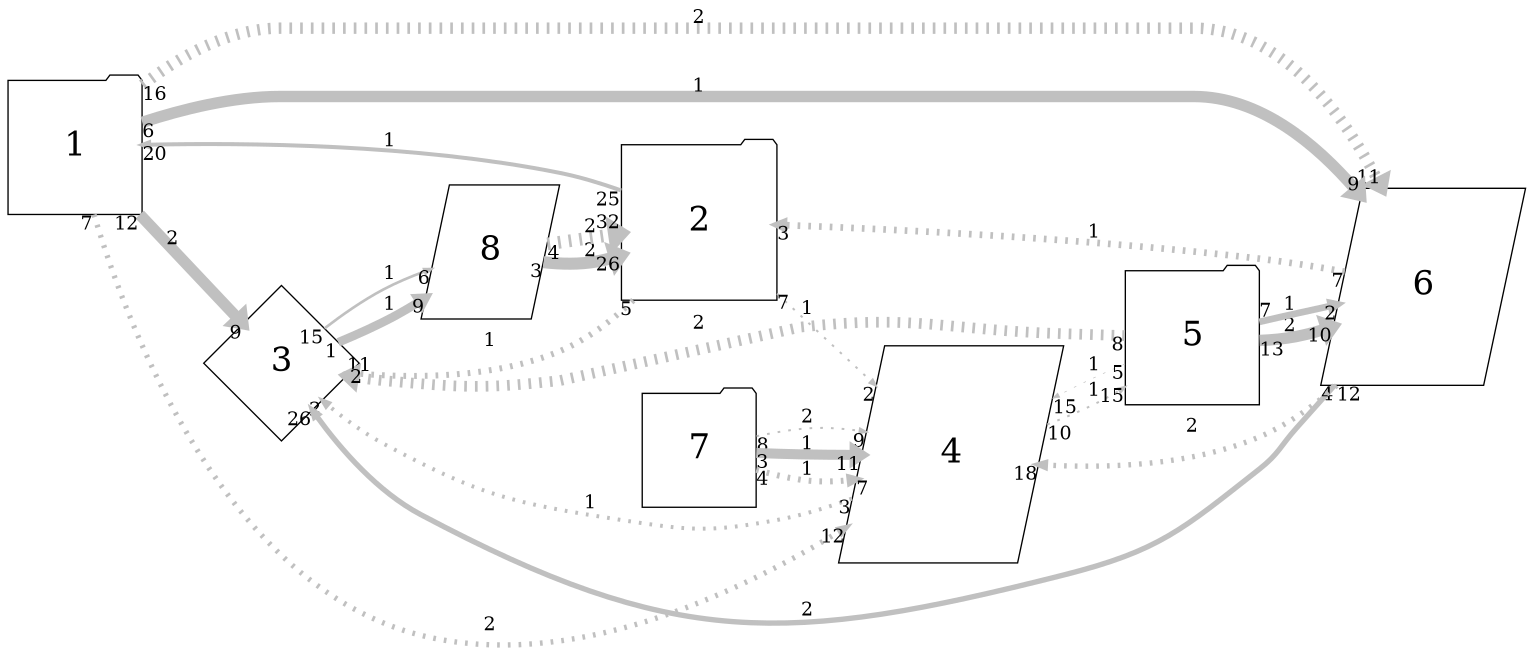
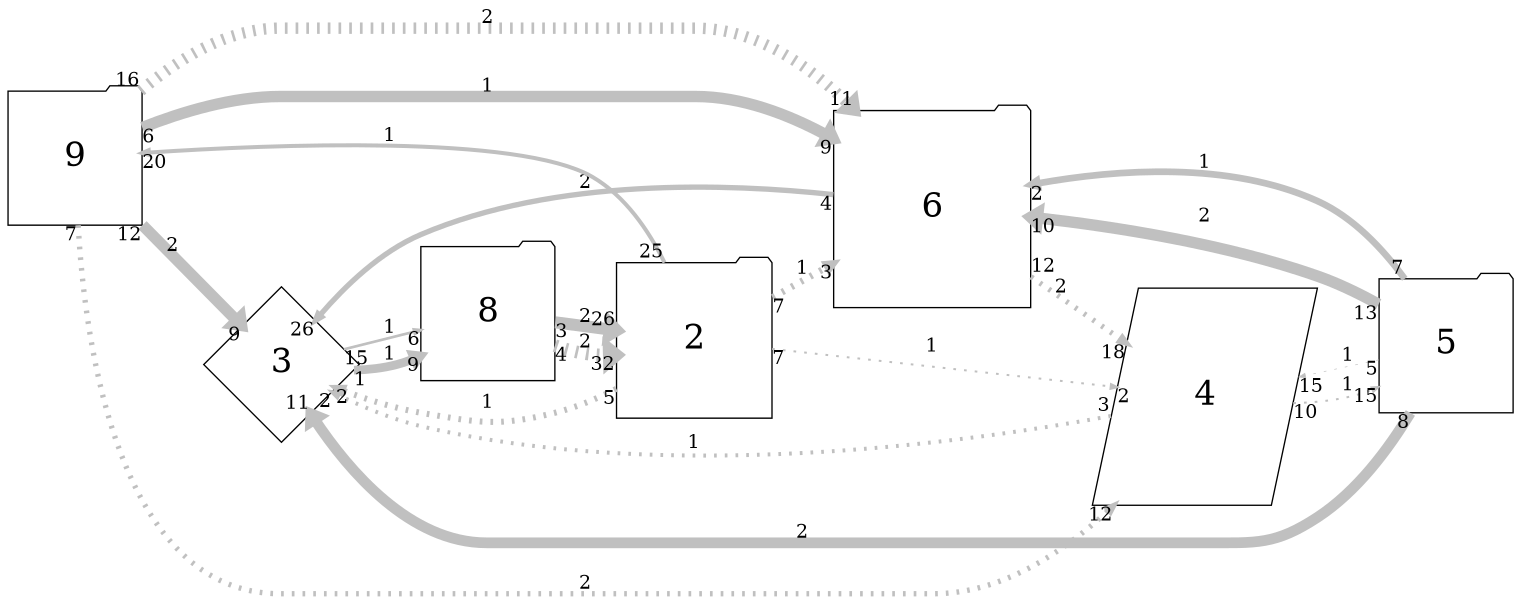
(75, 147) -> (75, 158)
(1065, 240) -> (800, 282)
(490, 252) -> (488, 314)
(1423, 287) -> (932, 209)
(738, 341) -> (865, 543)
(699, 450) -> none
